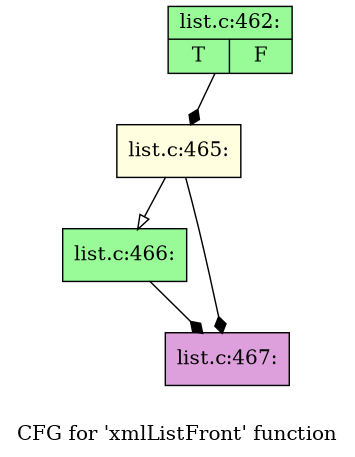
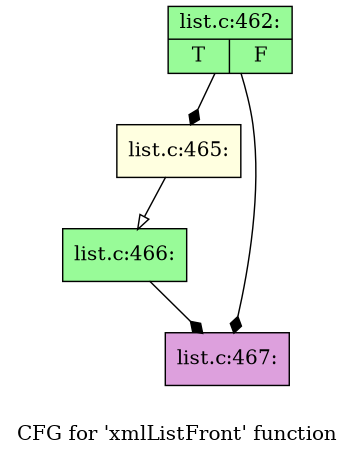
(203, 247) -> (255, 195)
